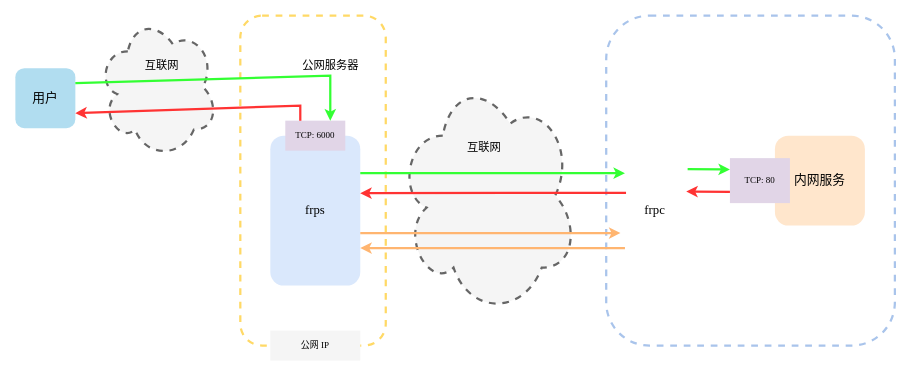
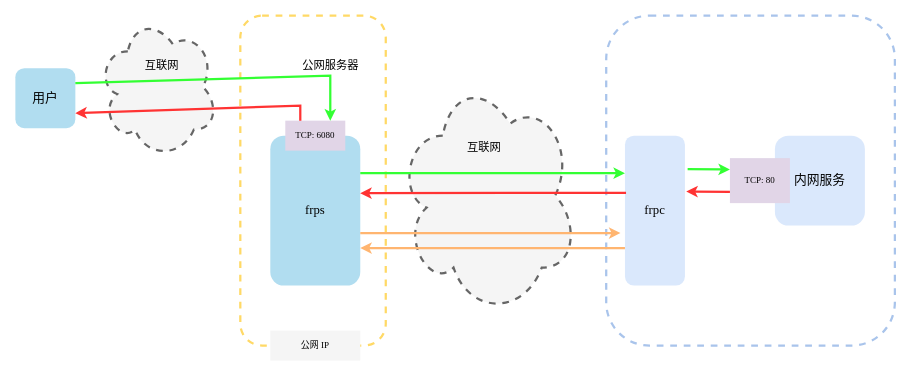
(315, 135) -> (315, 135)
(820, 180) -> (820, 180)
(315, 210) -> (315, 210)
(655, 210) -> (655, 210)
